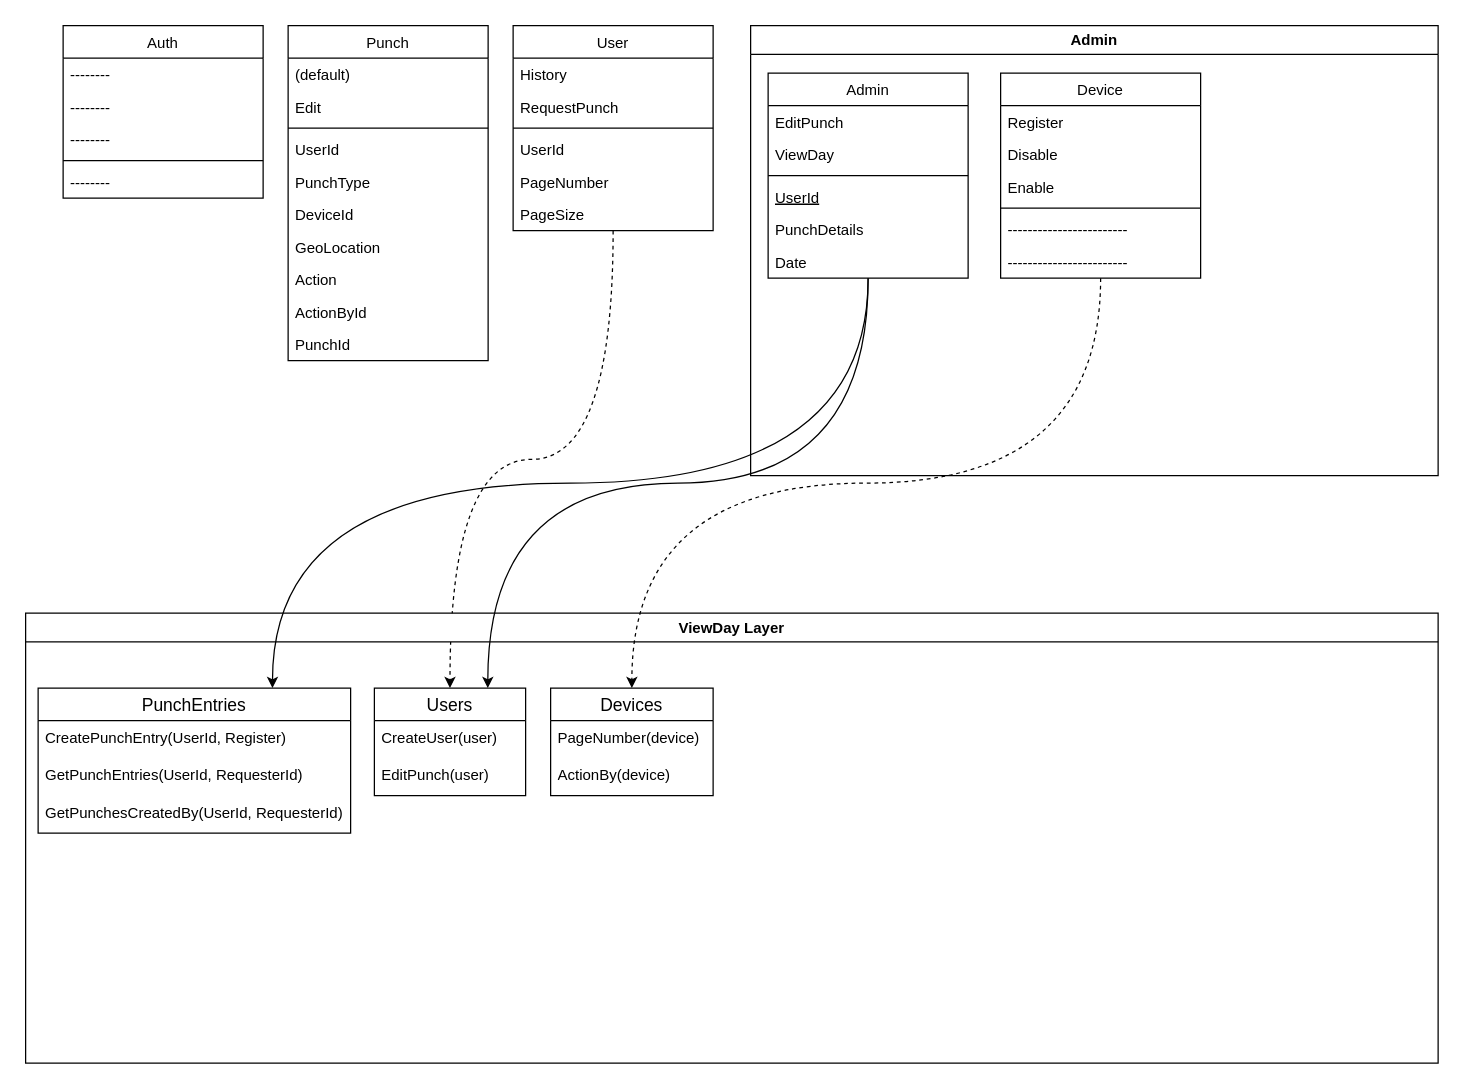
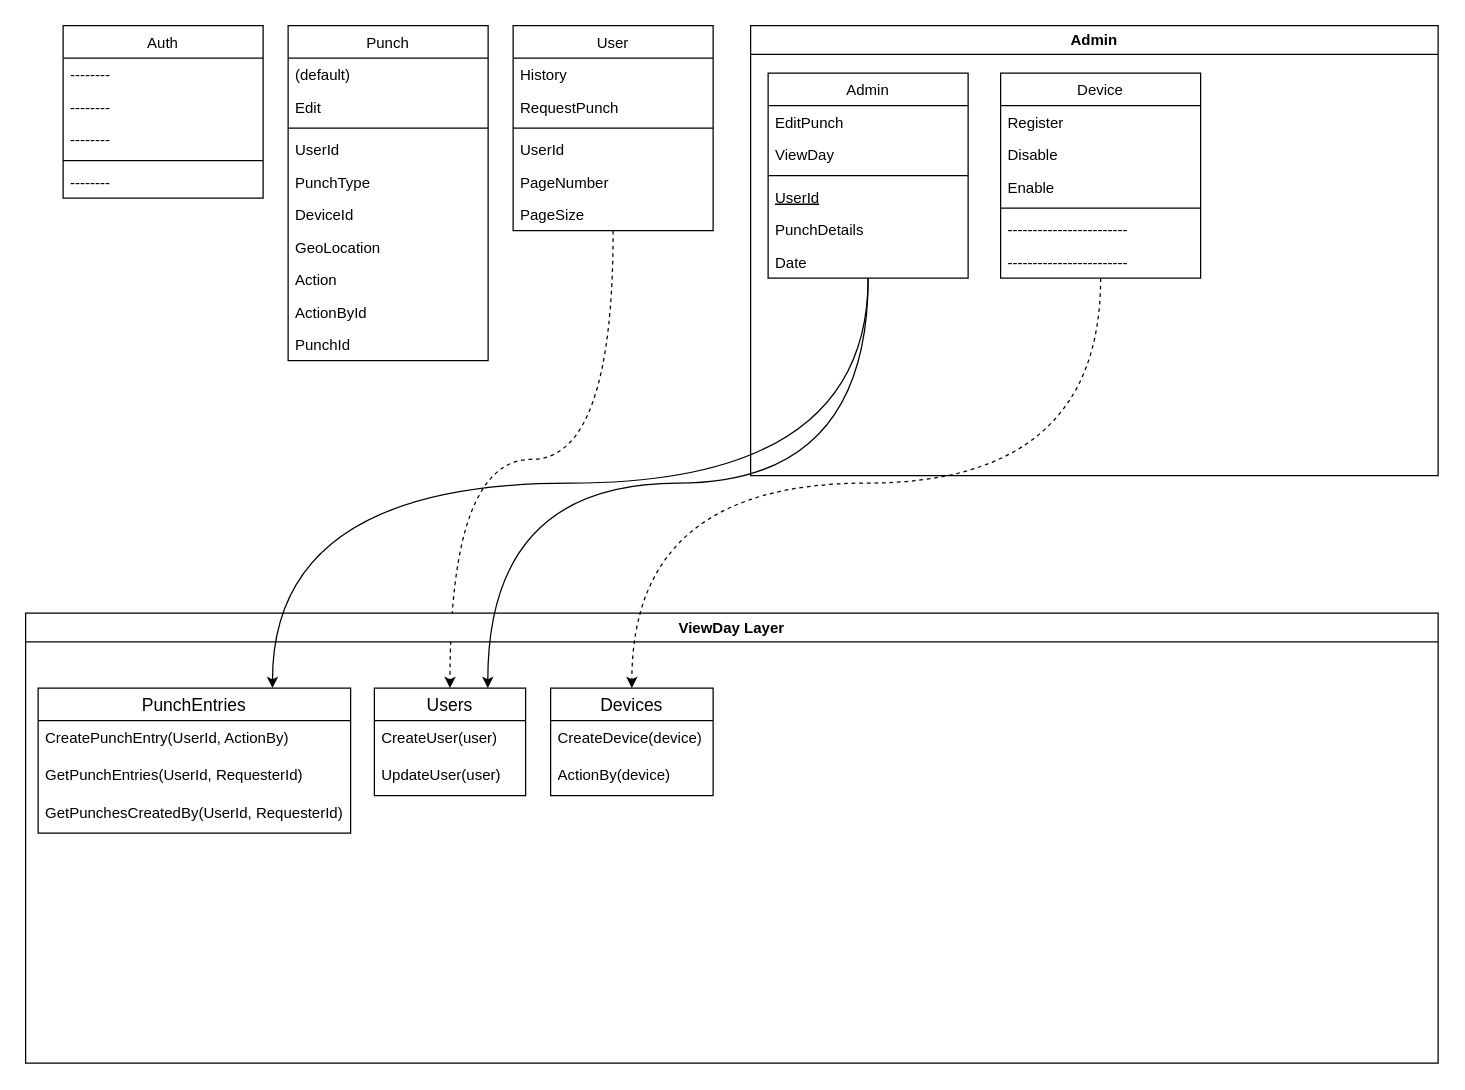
(183, 738) -> (183, 738)
(632, 738) -> (633, 747)
(443, 776) -> (449, 776)
